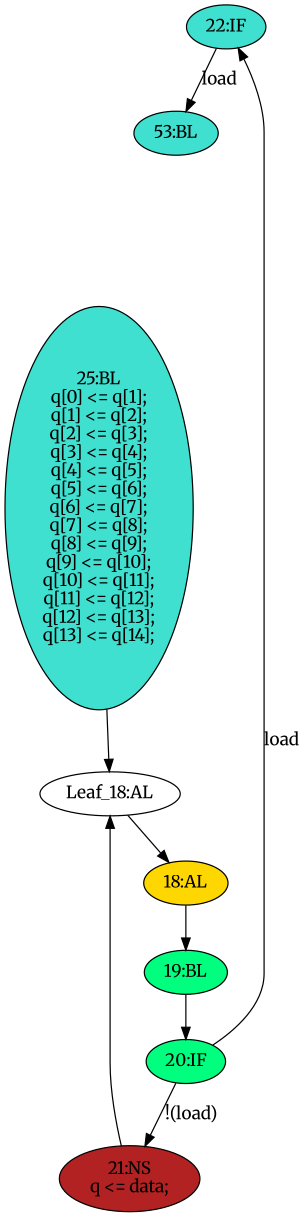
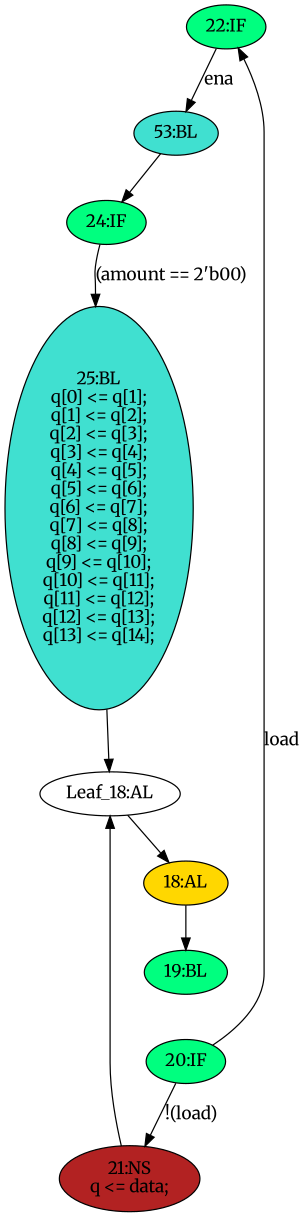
(226, 27) -> (226, 27)
(219, 80) -> (219, 80)
none -> (106, 222)
(186, 1011) -> none
